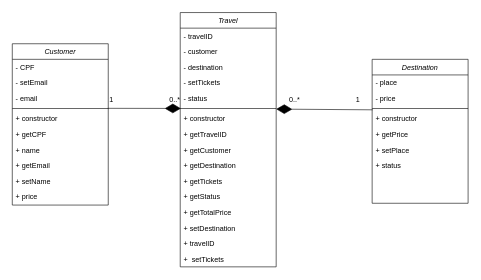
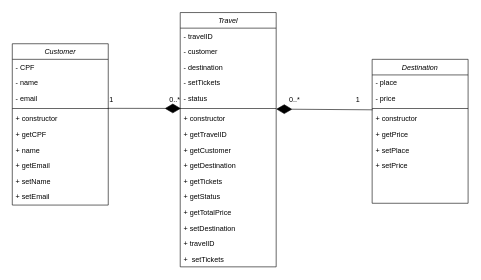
(33, 83) -> (27, 83)
(391, 166) -> (394, 166)
(28, 197) -> (33, 197)
